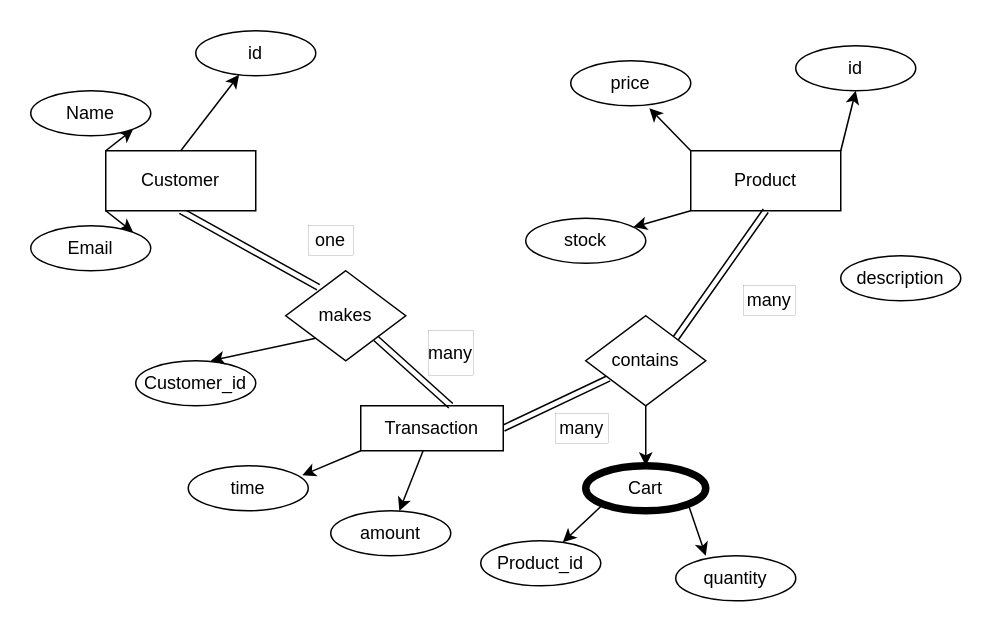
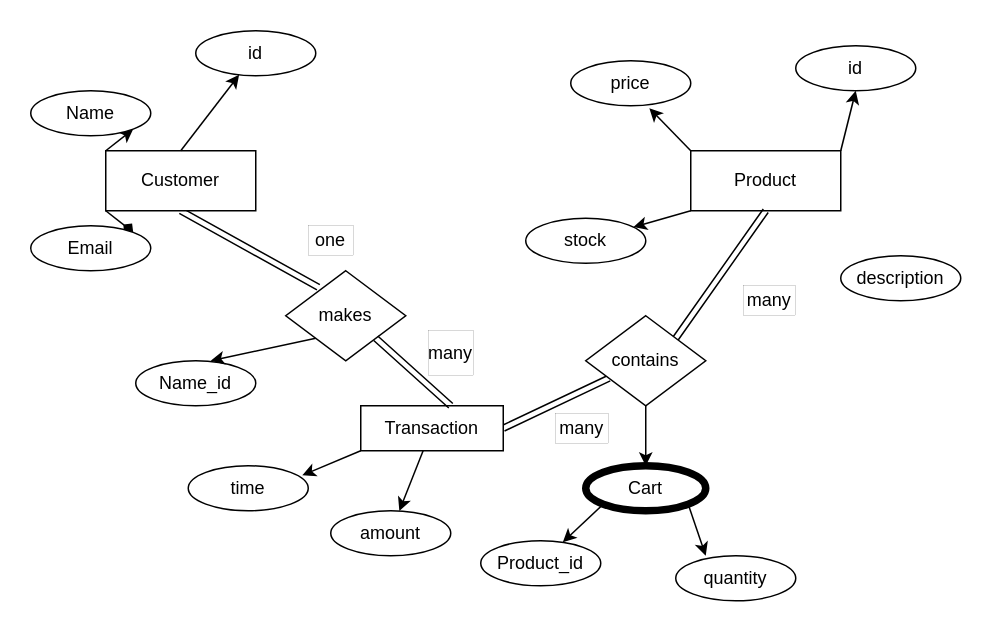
(124, 225) -> (123, 225)
(196, 383) -> (196, 383)
